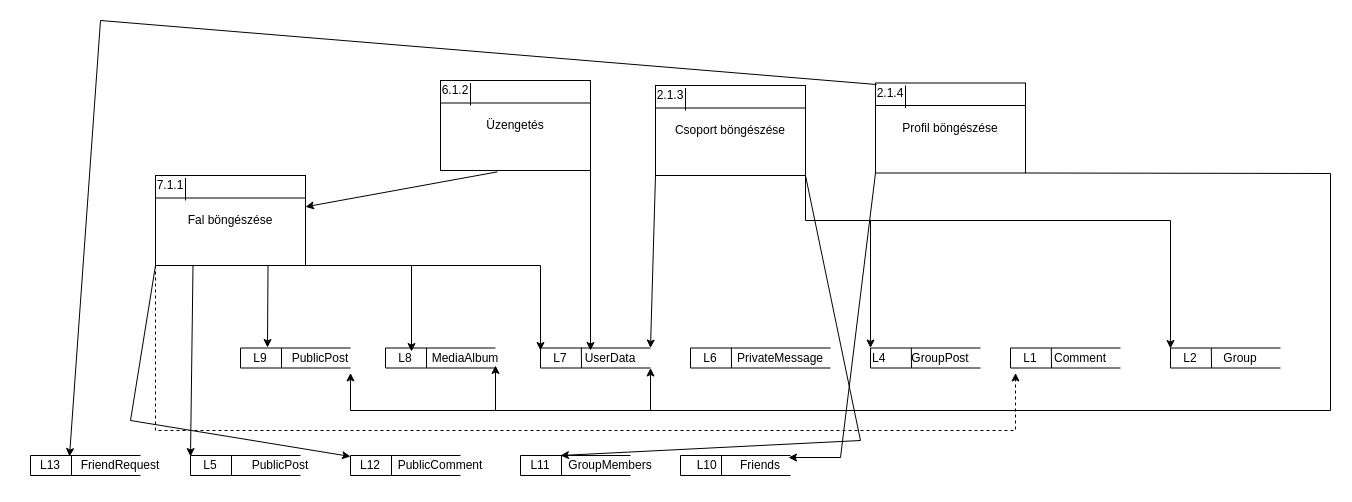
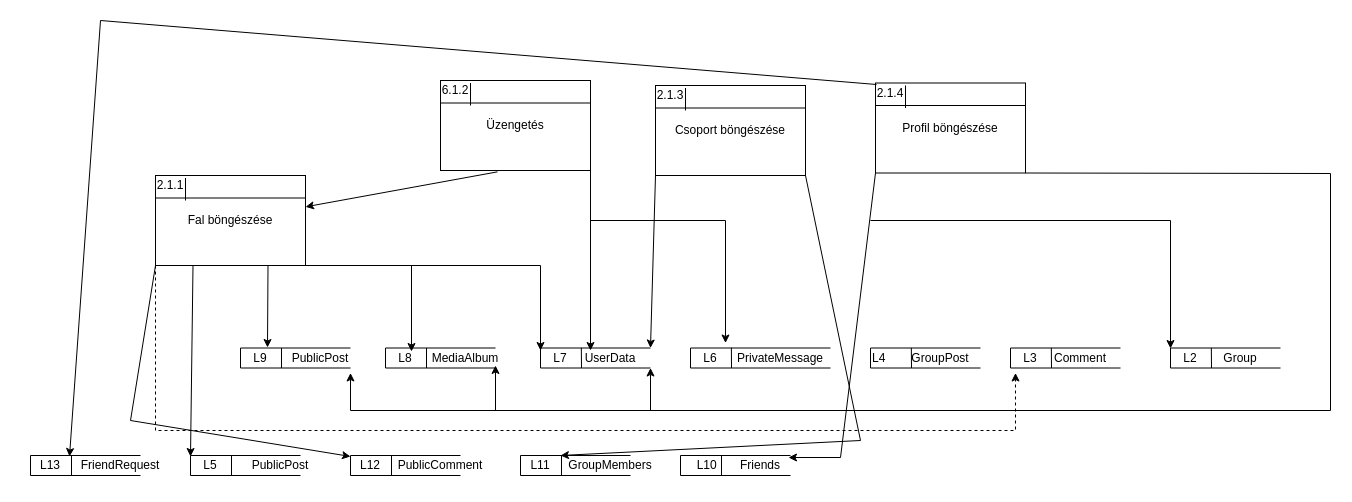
(171, 186) -> (171, 186)
none -> (717, 221)
(871, 284) -> none
(1031, 359) -> (1031, 359)
